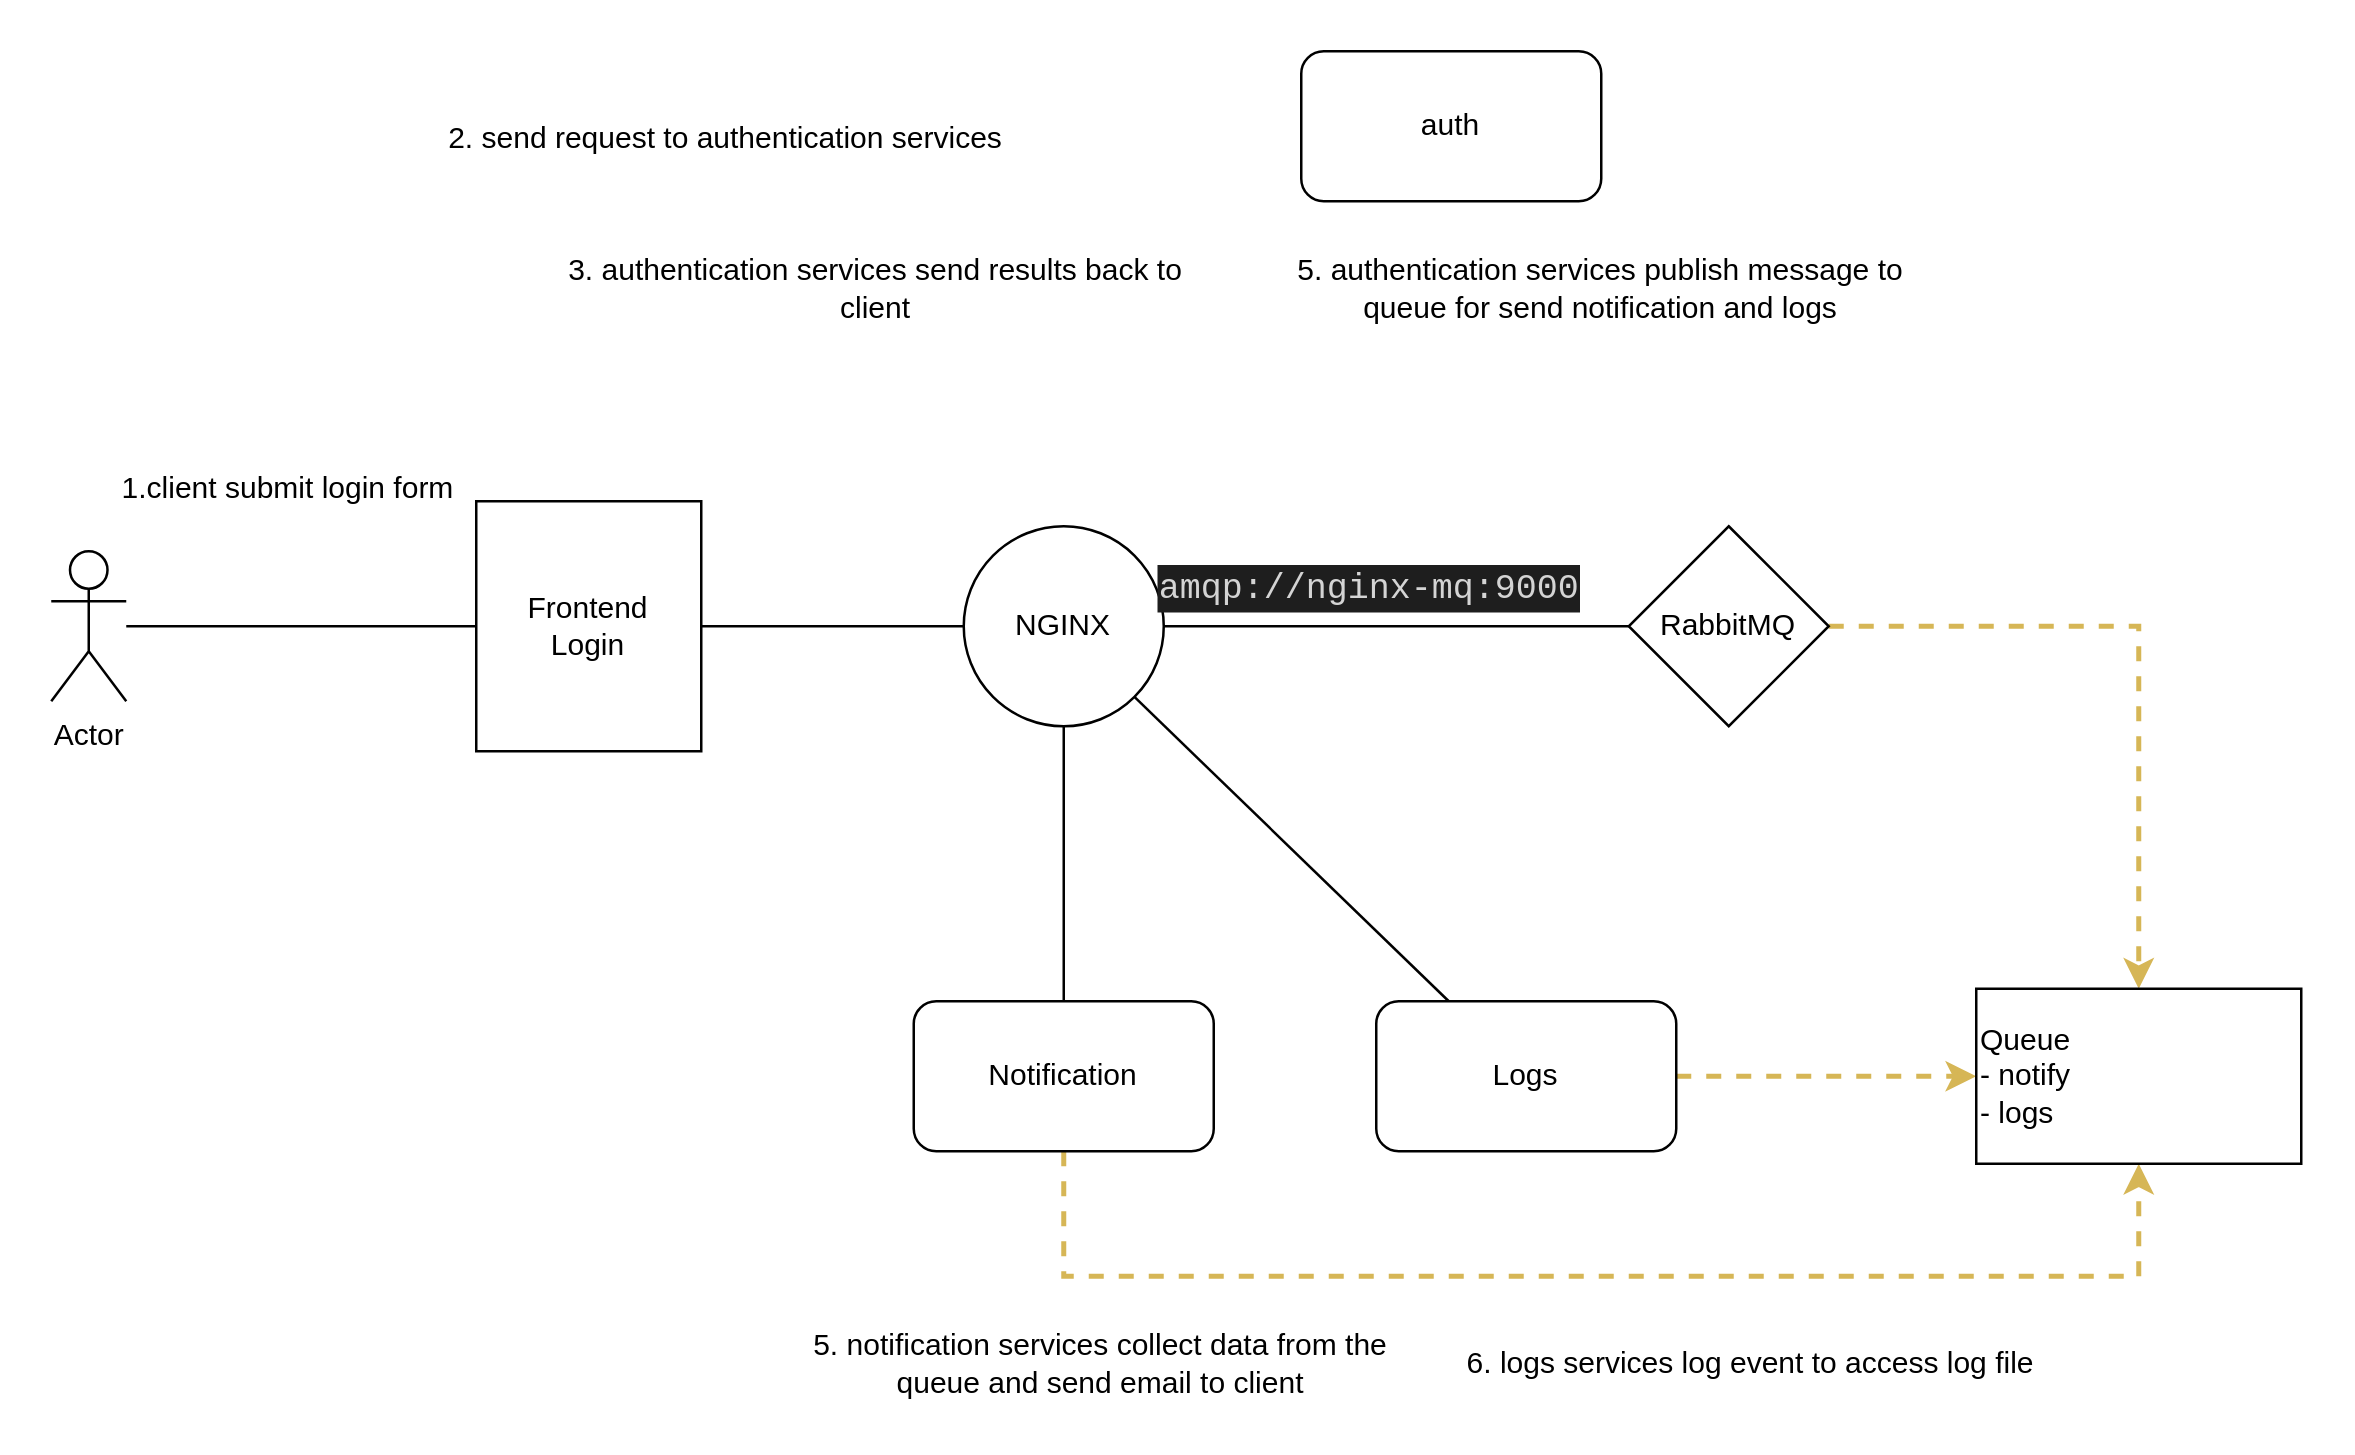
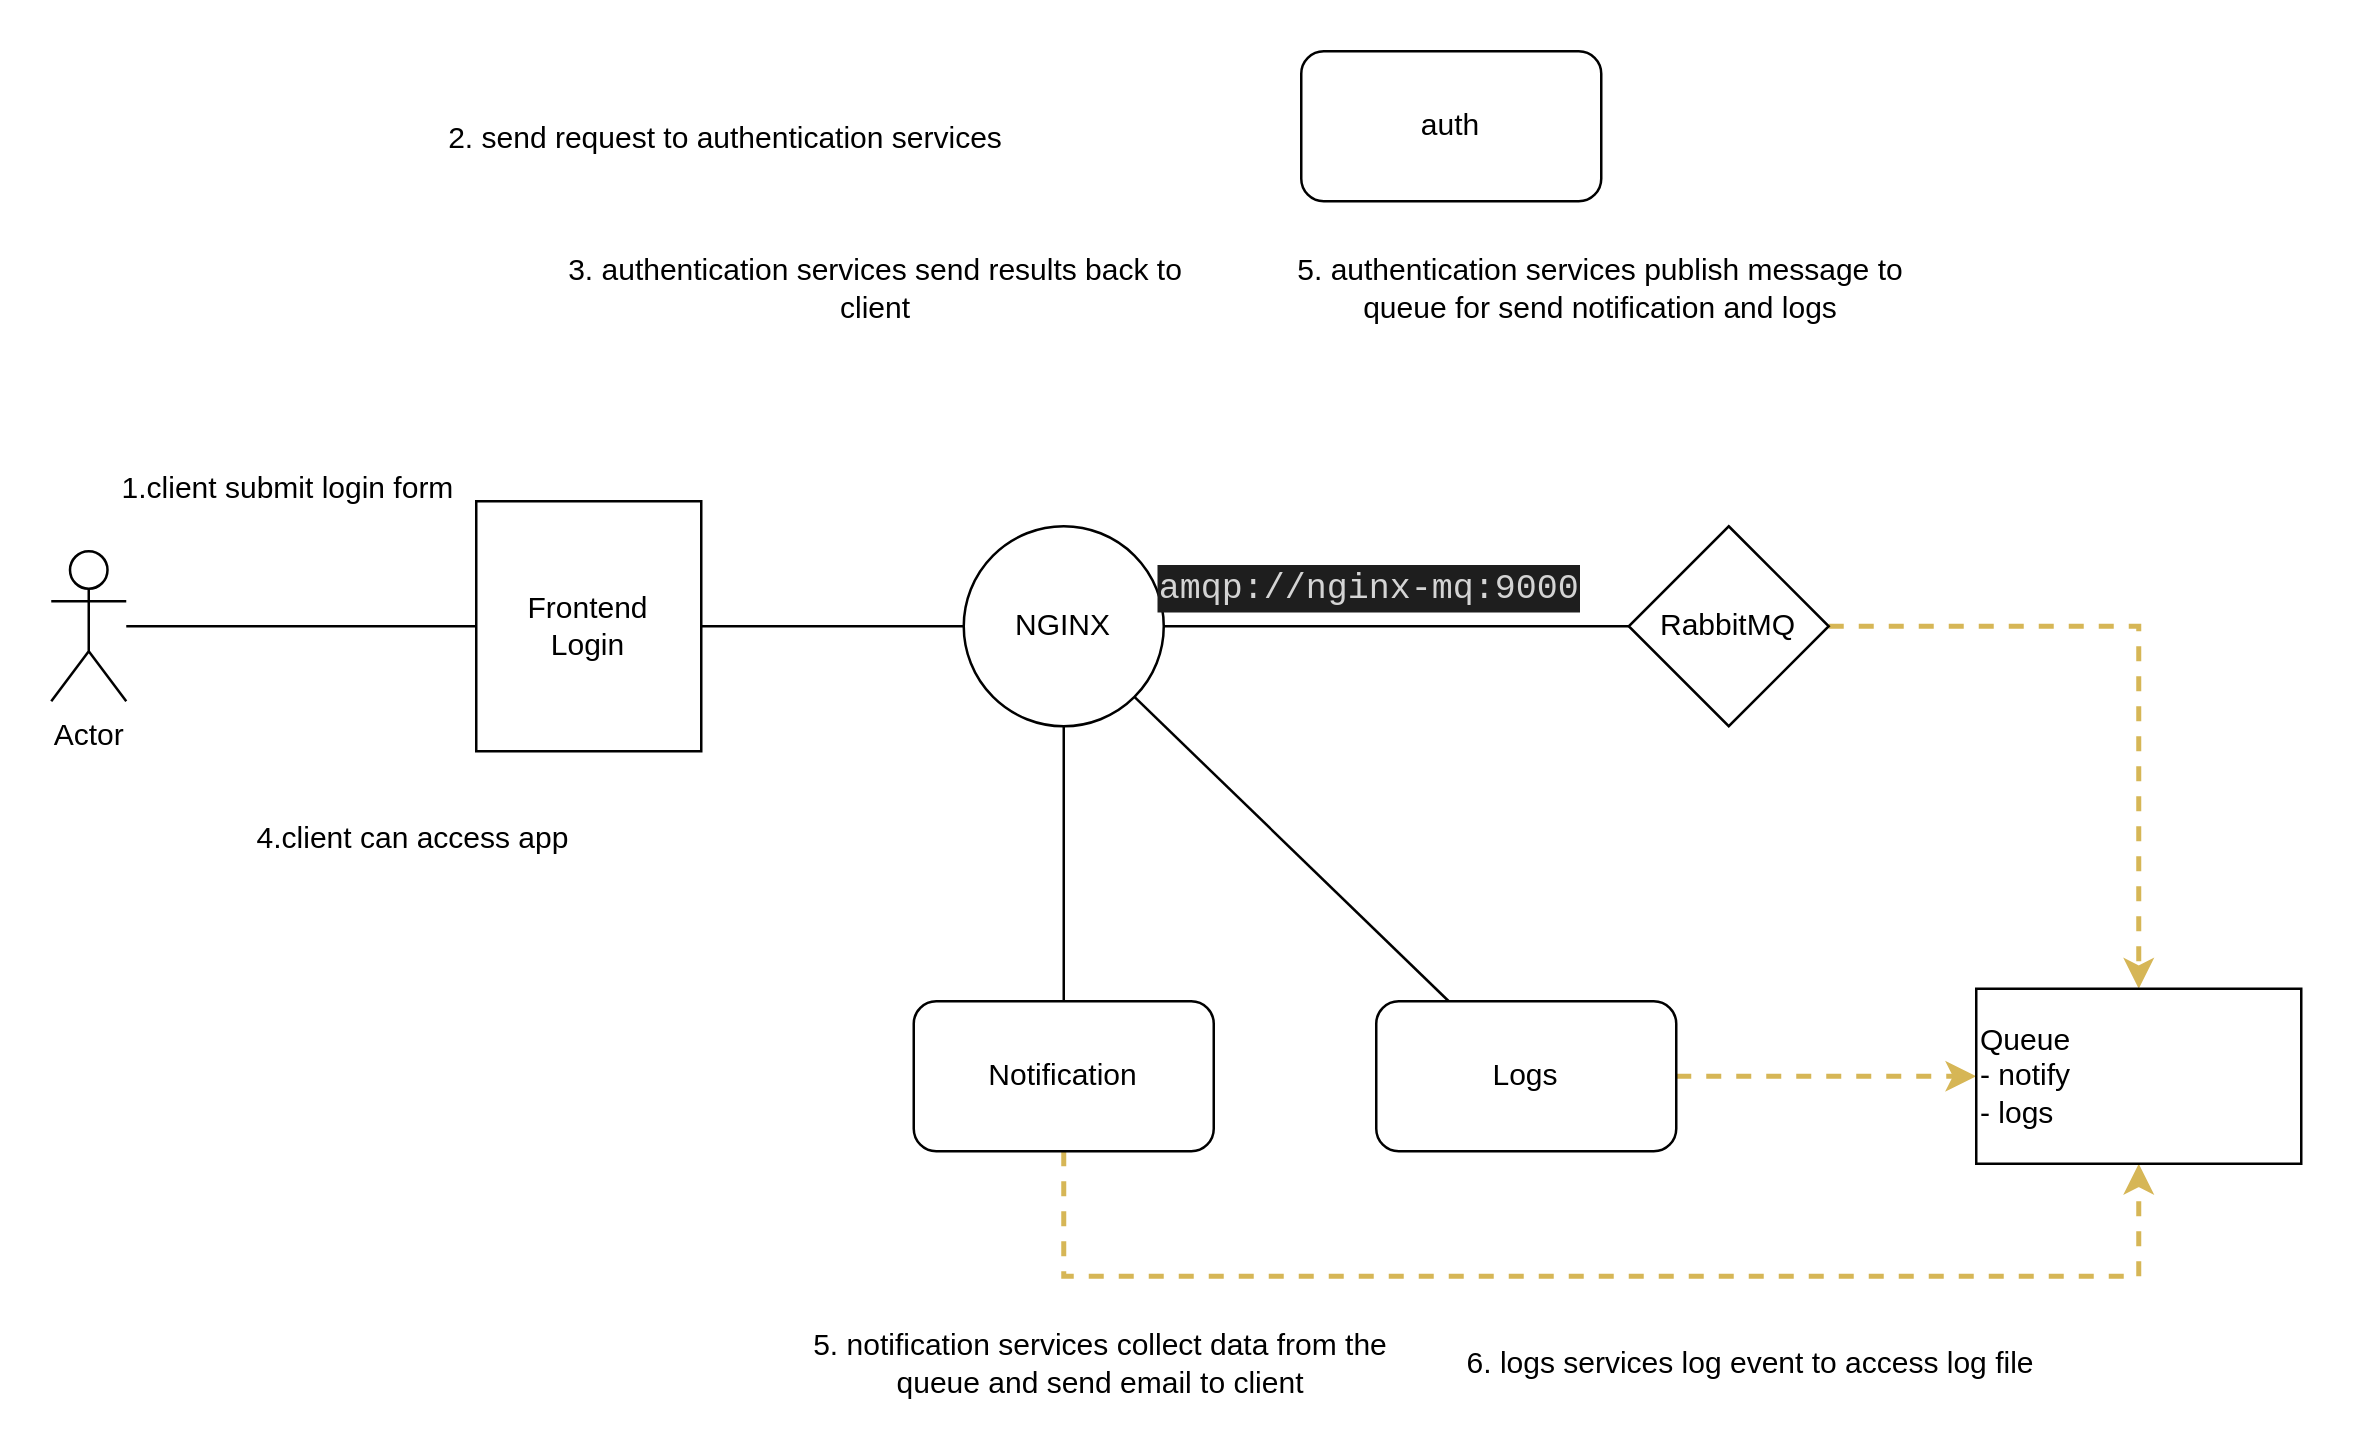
none -> (414, 839)
